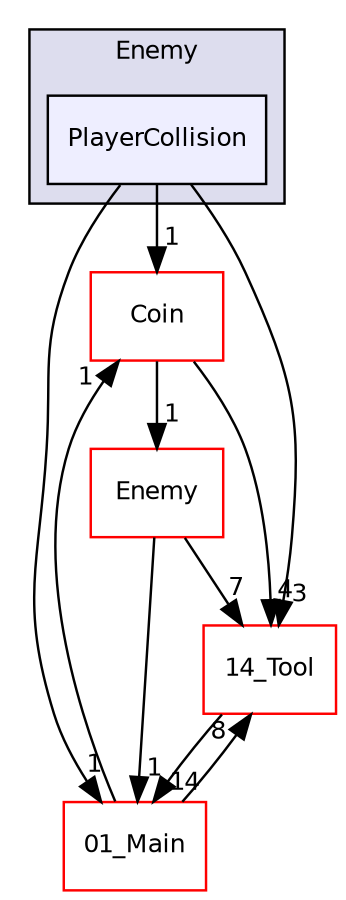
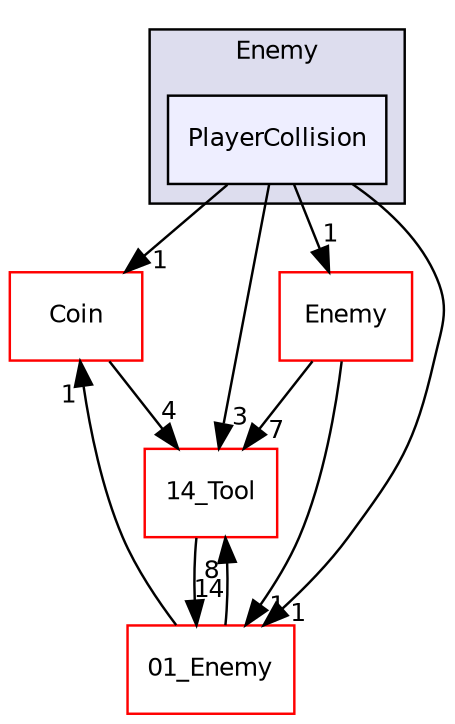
(157, 393) -> (308, 218)
(135, 846) -> (211, 670)
